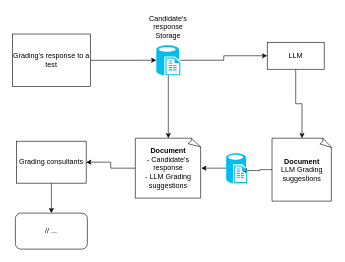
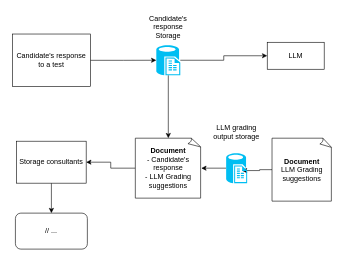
(51, 60) -> (51, 60)
(298, 104) -> none
none -> (237, 132)
(51, 162) -> (51, 162)
